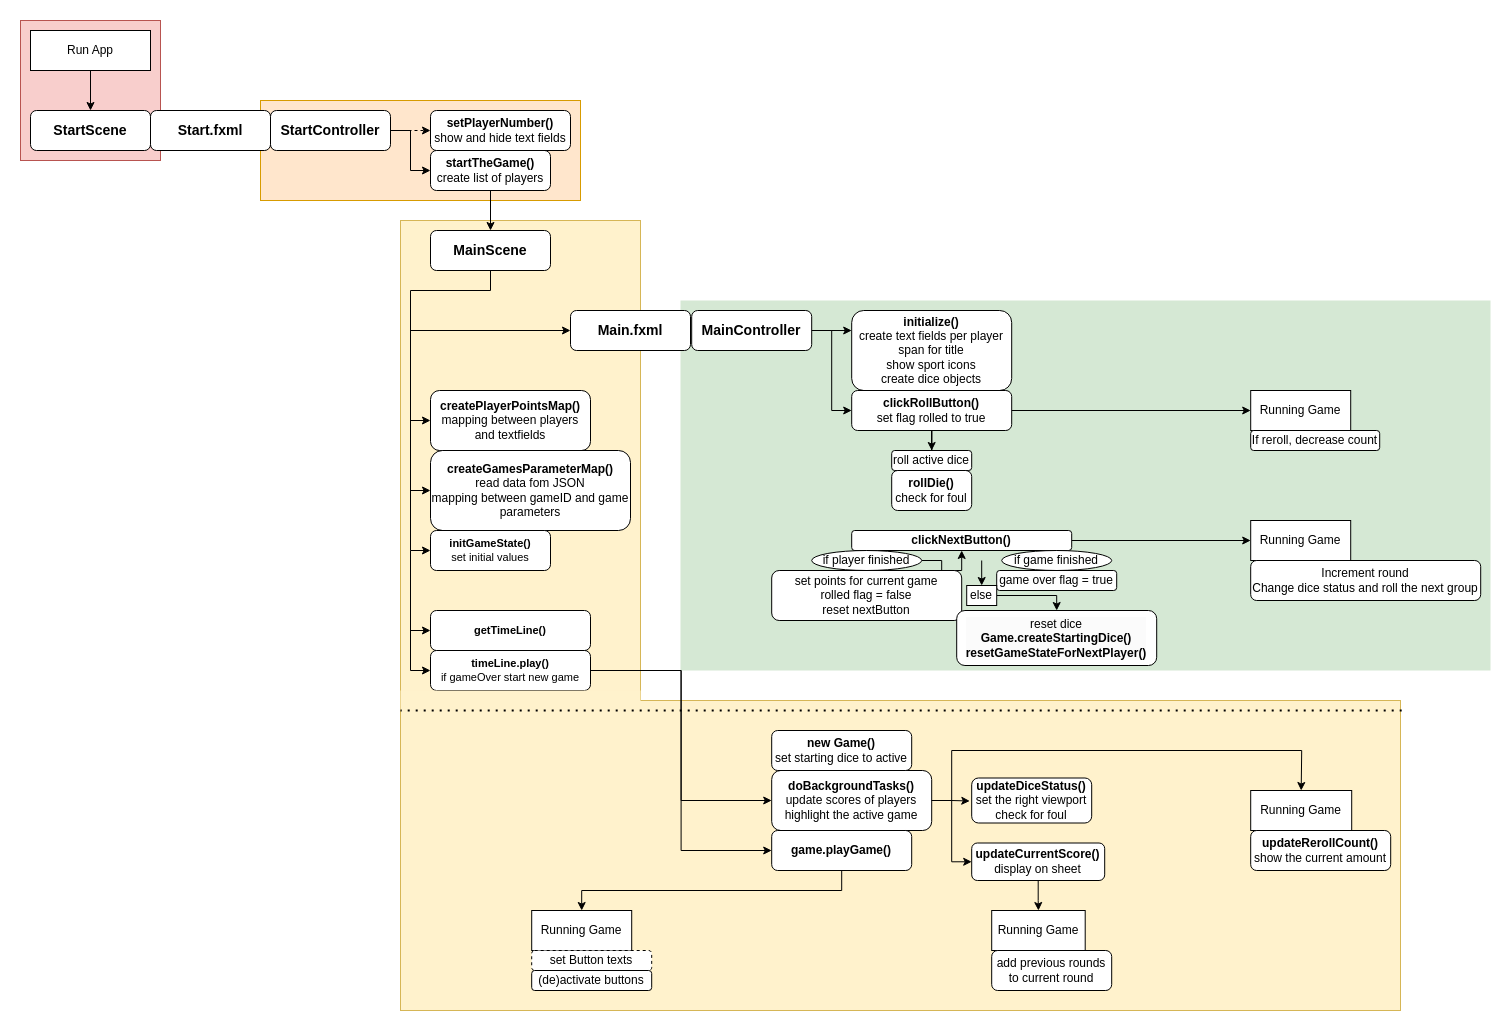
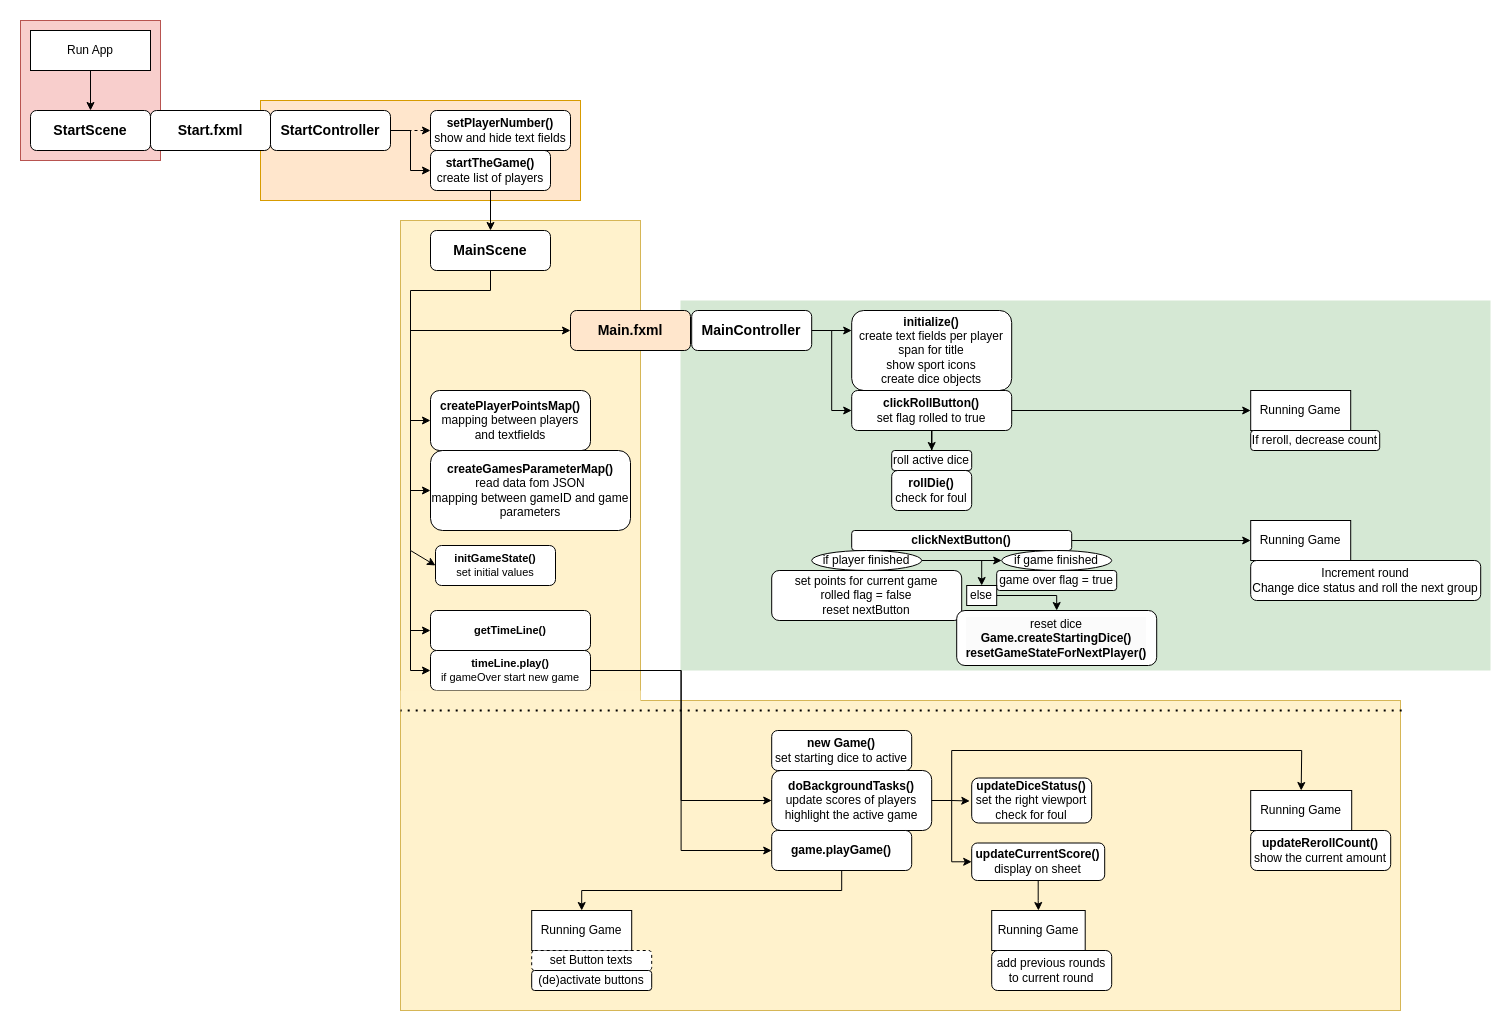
(631, 331) -> (631, 331)
(491, 551) -> (496, 566)
(962, 567) -> (967, 561)
